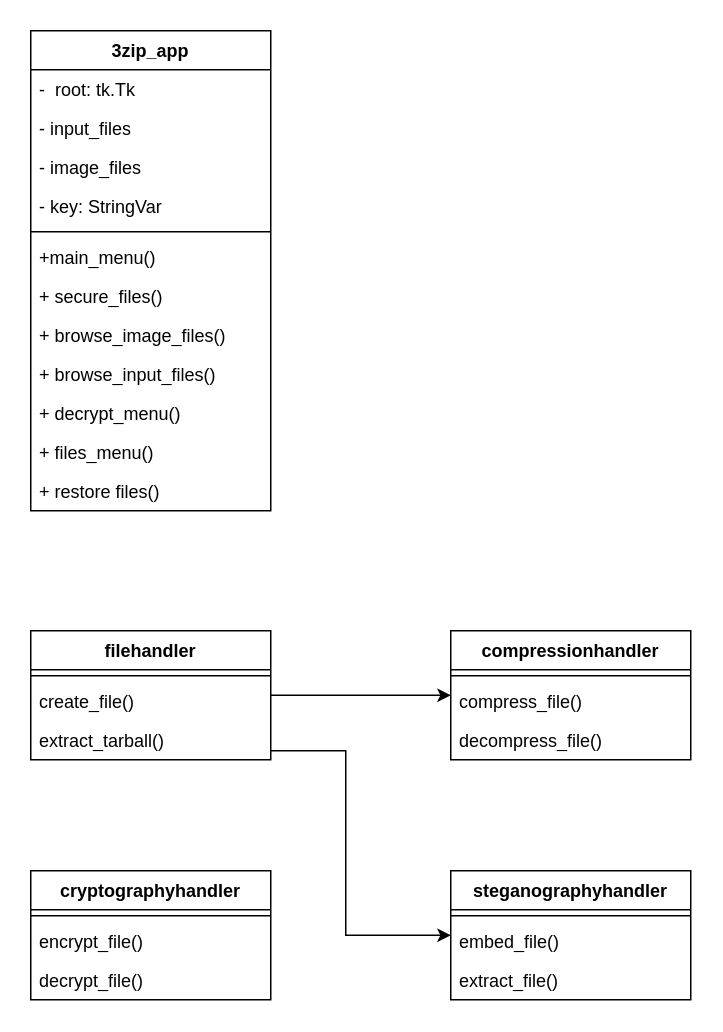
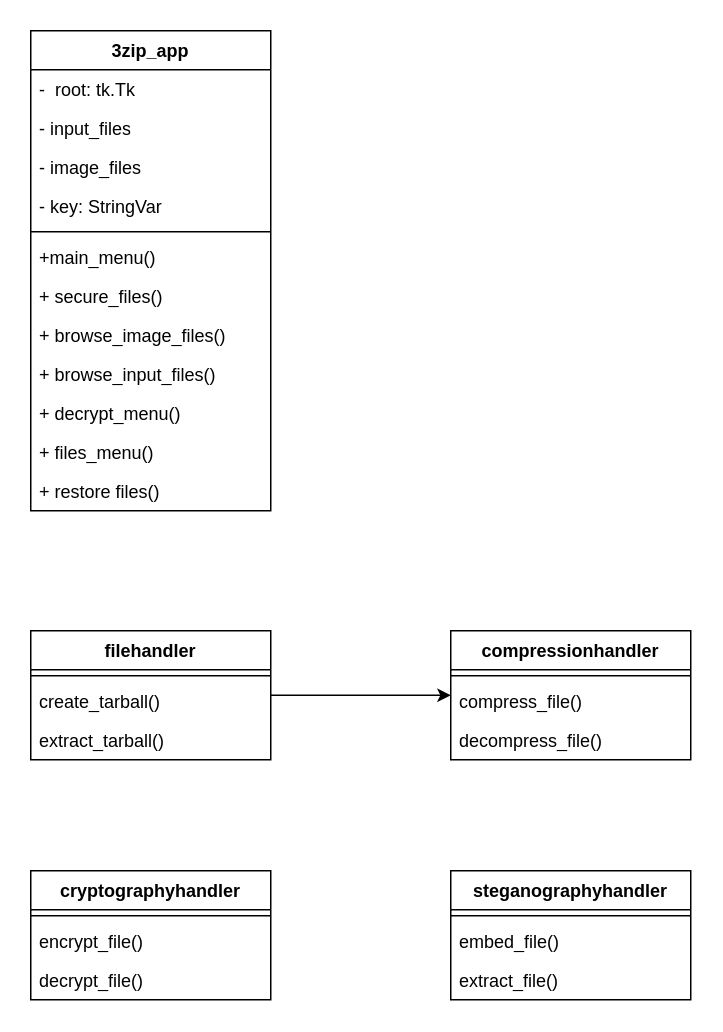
(101, 703) -> (116, 703)
(346, 853) -> none
